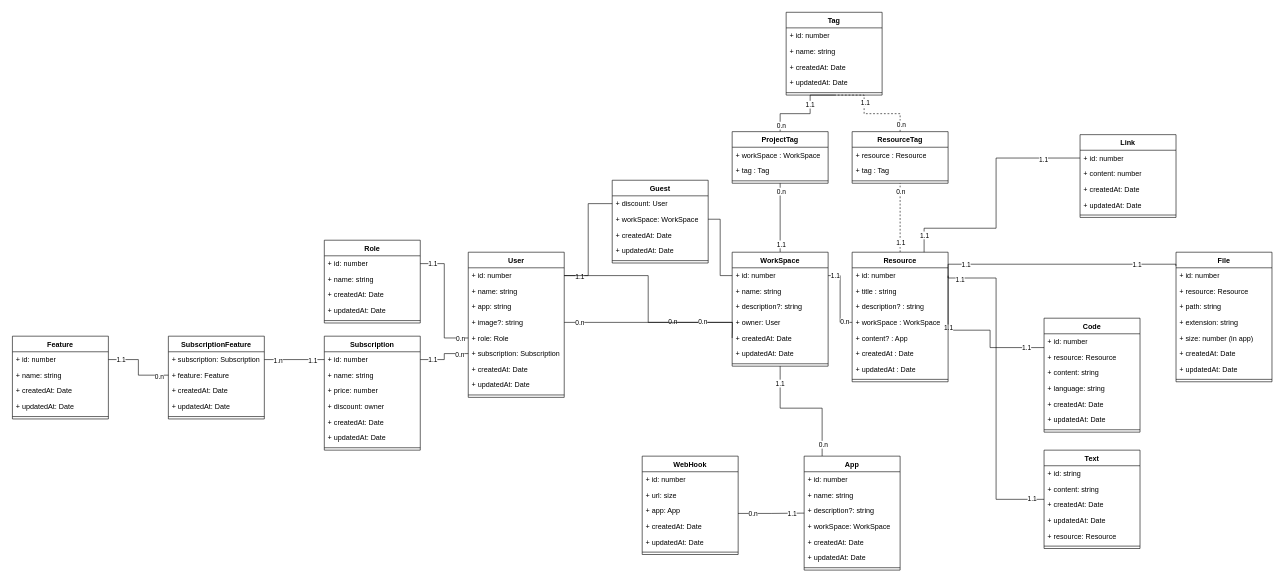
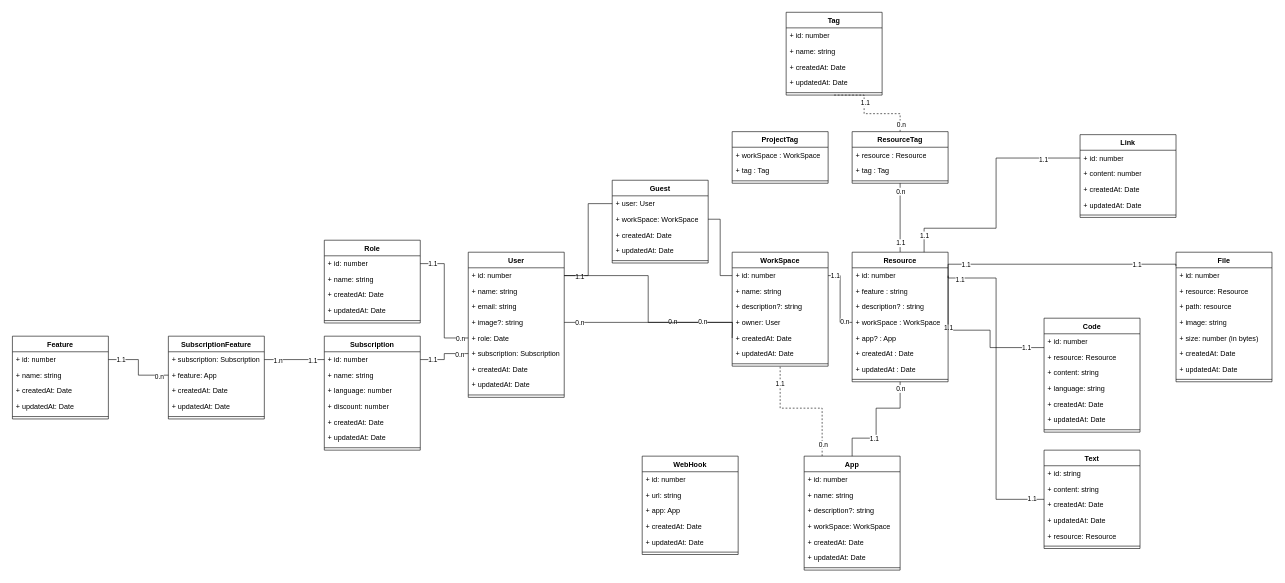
(794, 114) -> none
(644, 204) -> (637, 204)
(900, 224) -> (900, 224)
(780, 244) -> none
(882, 292) -> (888, 292)
(494, 308) -> (497, 308)
(1204, 308) -> (1209, 308)
(1214, 323) -> (1205, 323)
(491, 339) -> (492, 339)
(884, 339) -> (876, 339)
(1220, 339) -> (1224, 339)
(205, 376) -> (197, 376)
(354, 392) -> (360, 392)
(358, 407) -> (360, 407)
(805, 408) -> (805, 408)
none -> (874, 438)
(663, 496) -> (667, 496)
(768, 514) -> none
